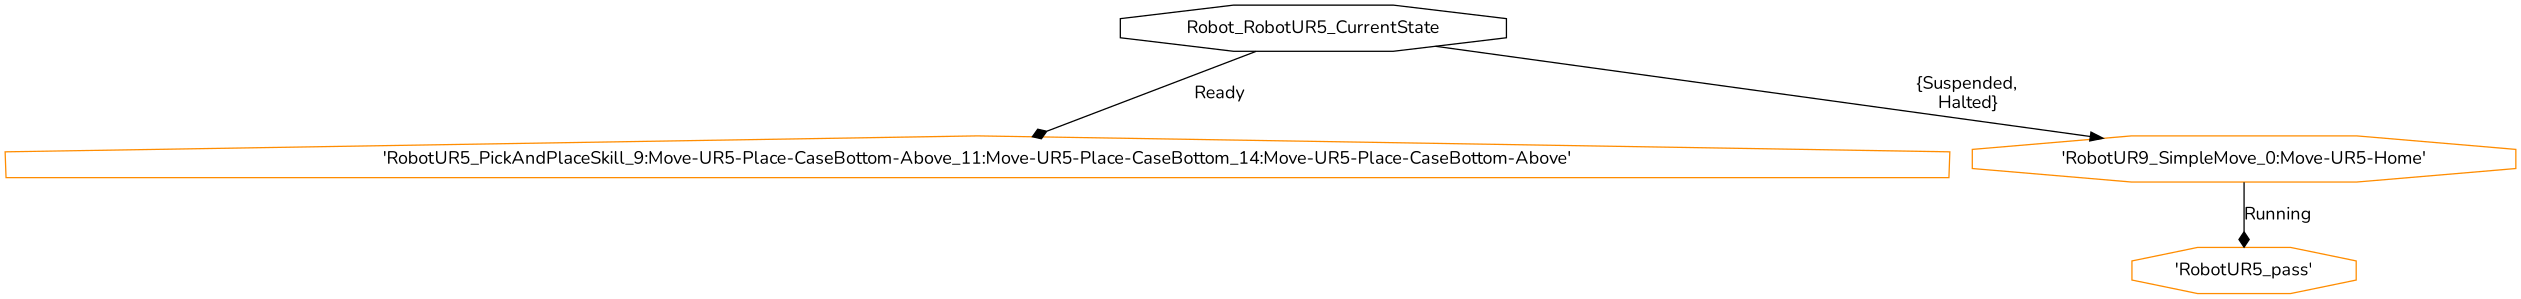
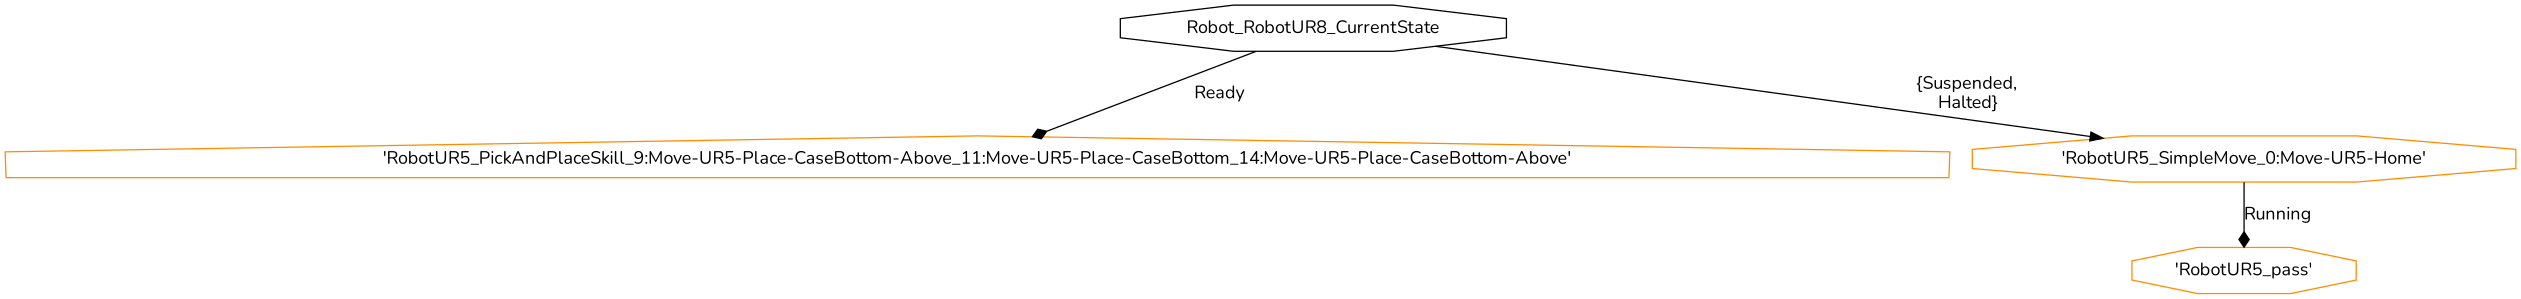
(1313, 28) -> (1313, 28)
(2244, 159) -> (2244, 159)
